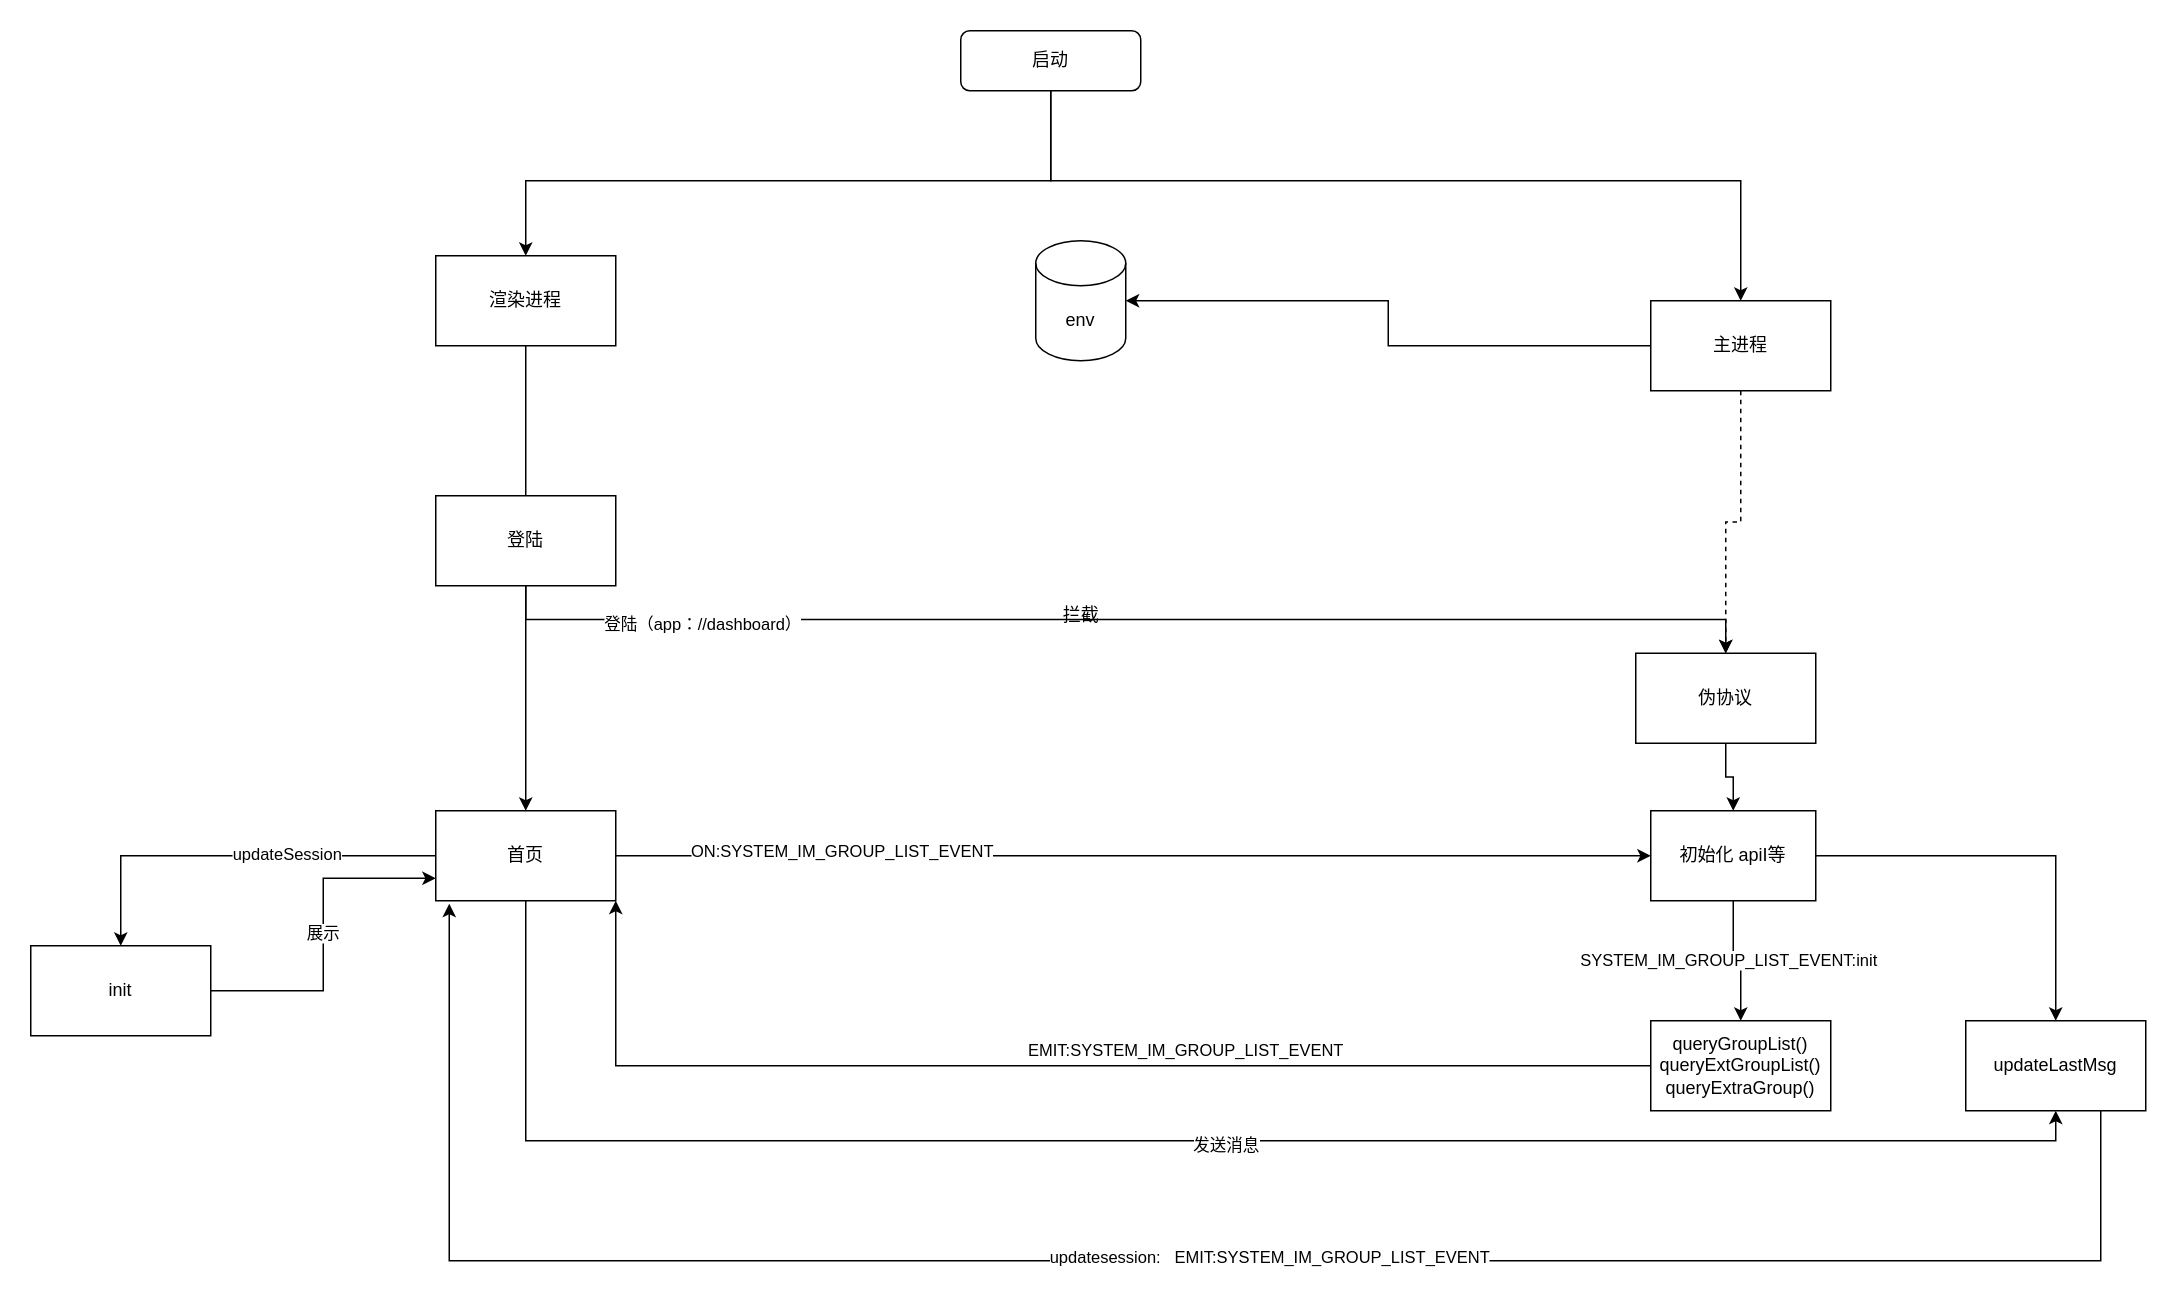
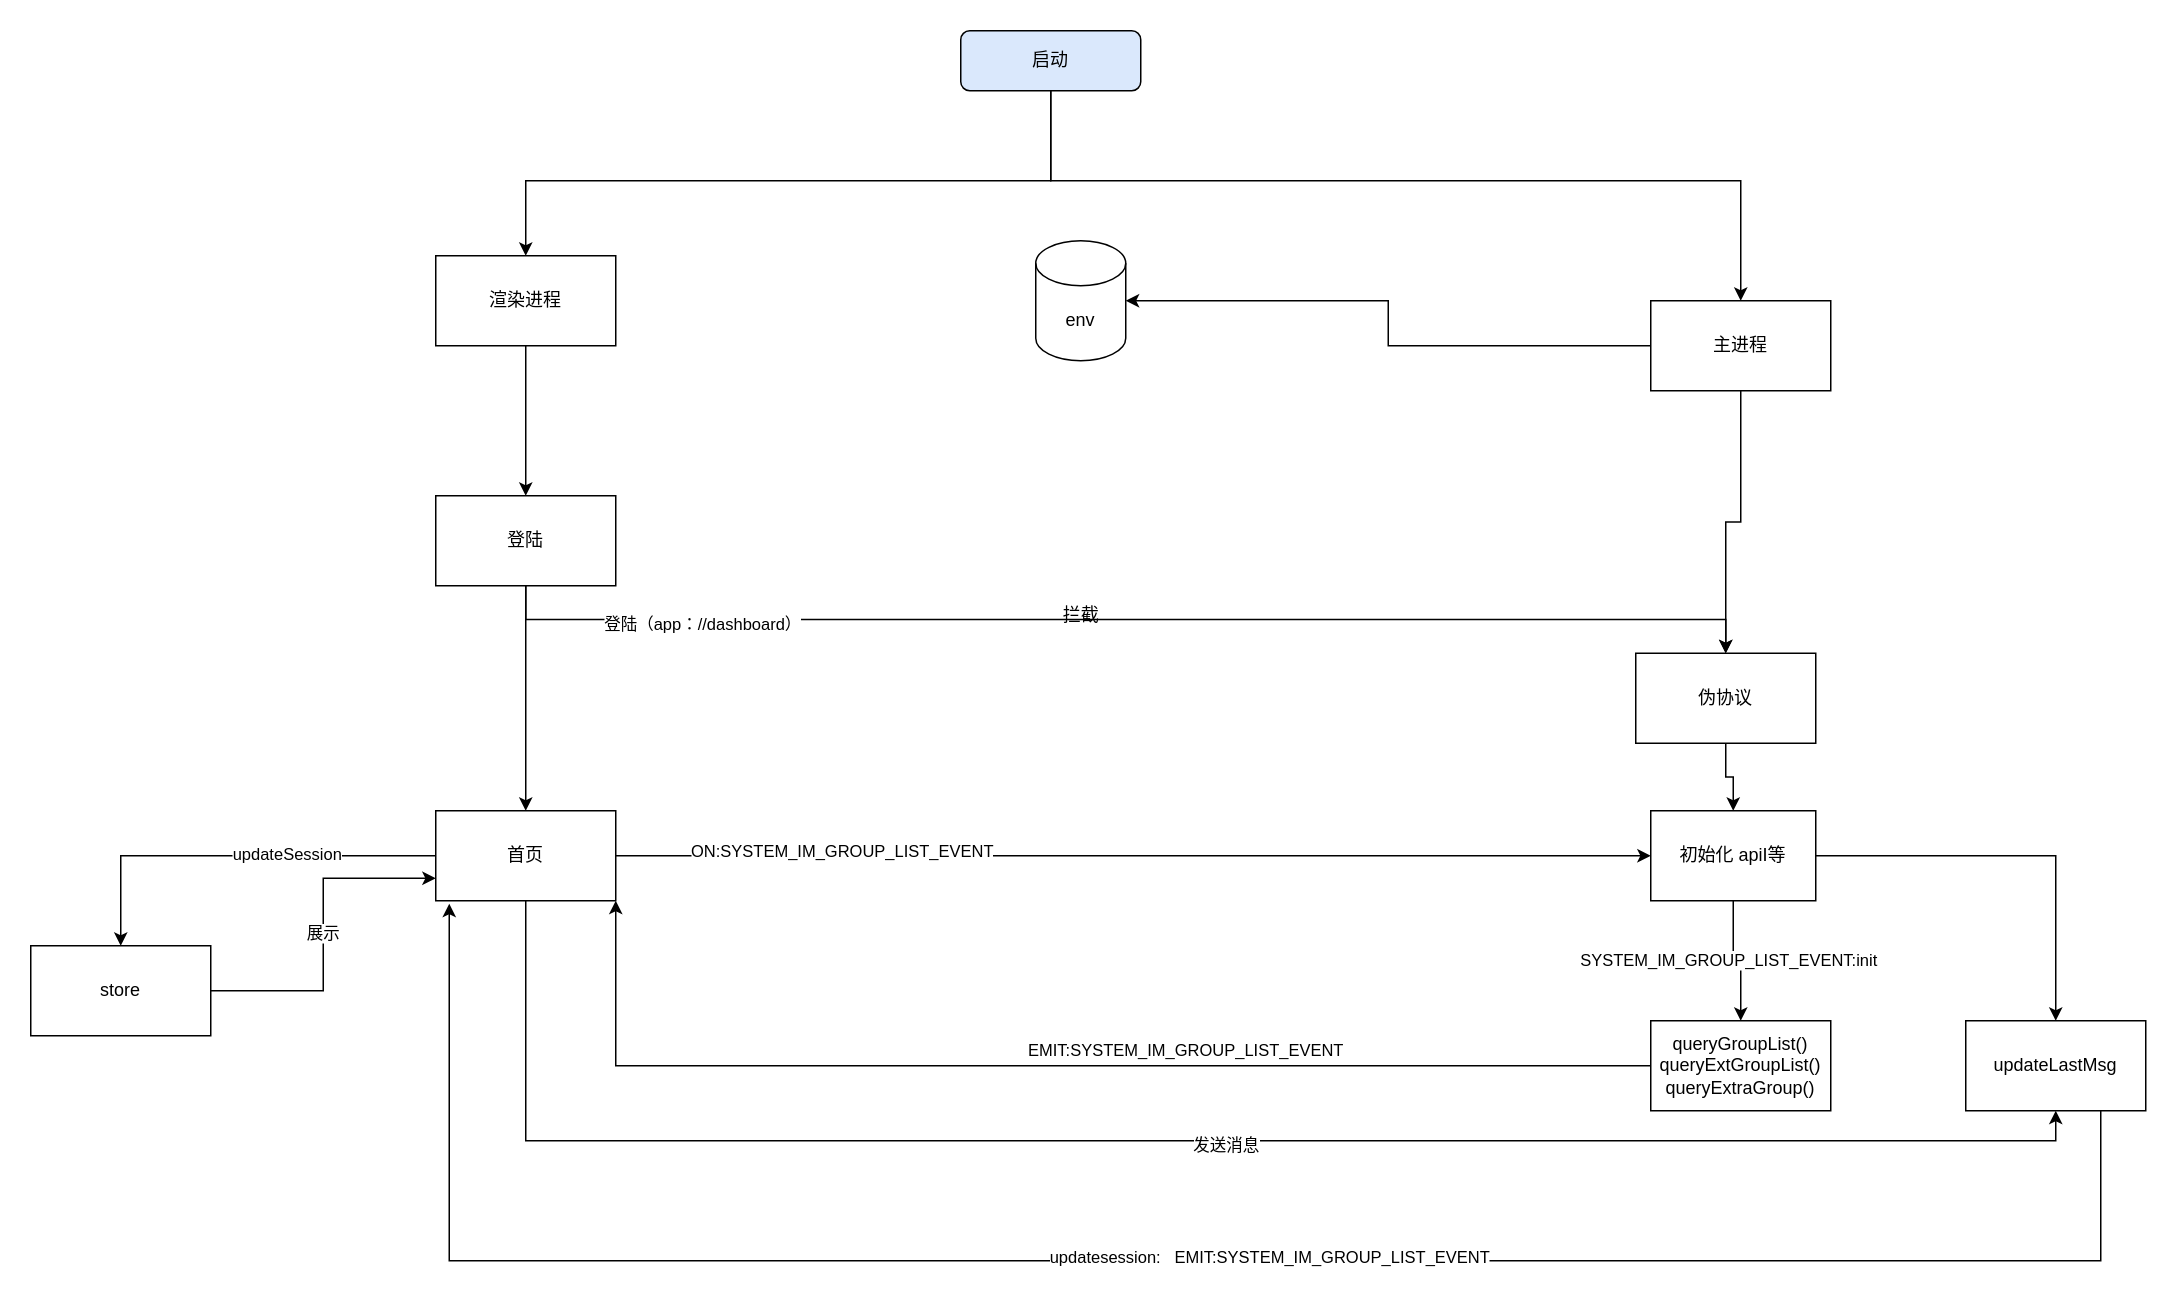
(1051, 61) -> (1051, 61)
(526, 488) -> (526, 484)
(1741, 512) -> (1741, 512)
(121, 991) -> (121, 991)
